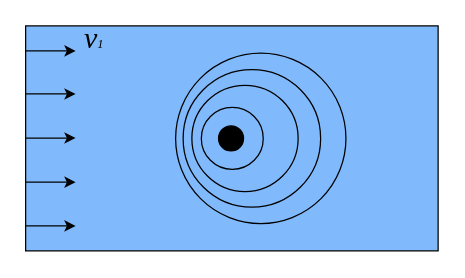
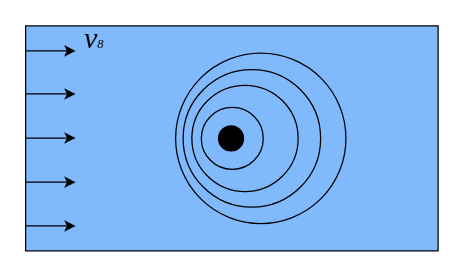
(94, 38) -> (94, 38)
